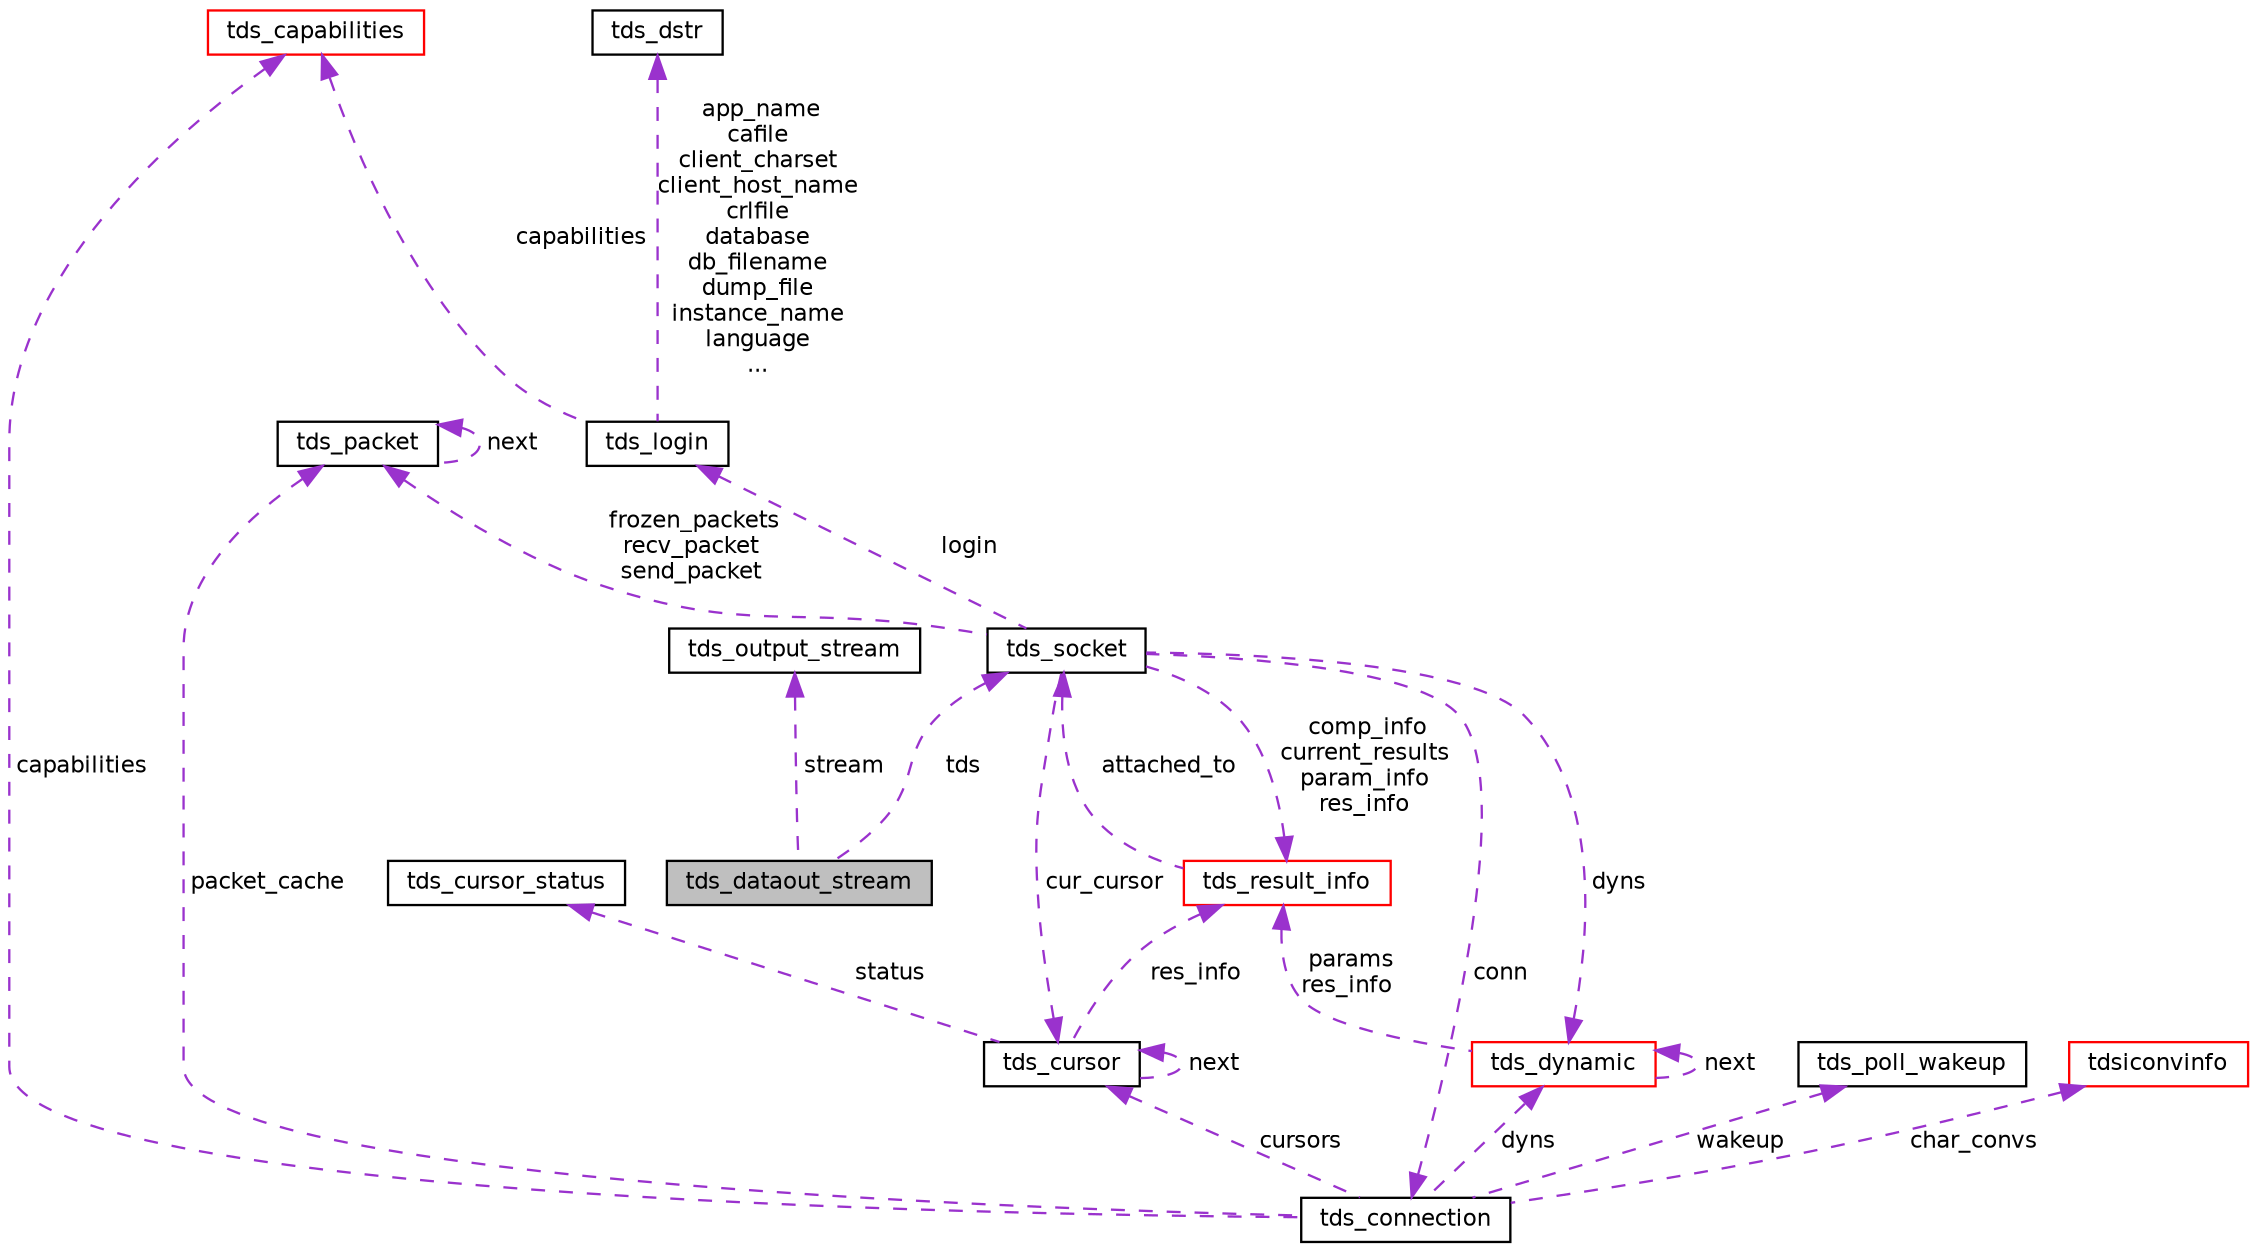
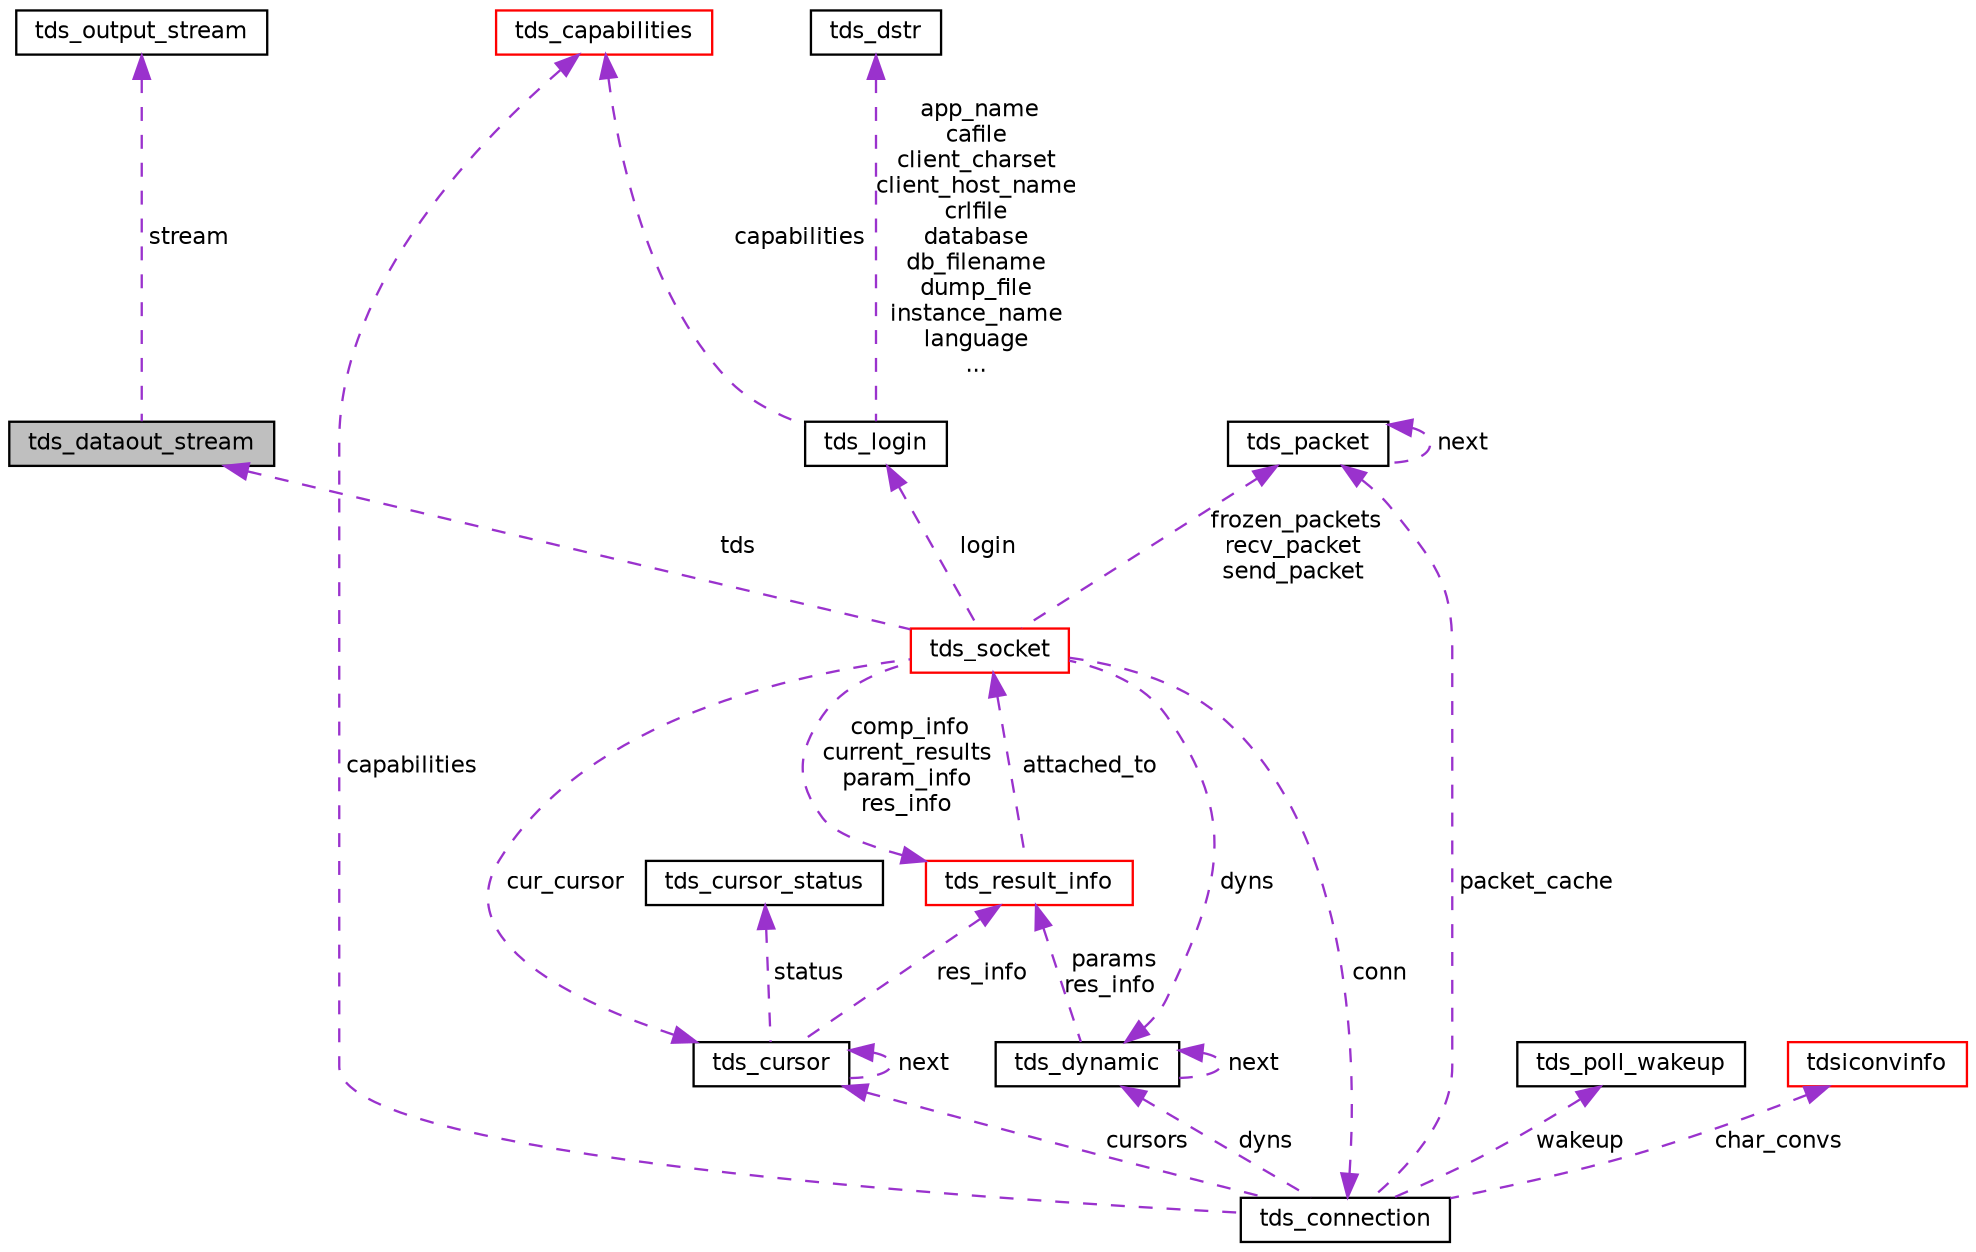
(1067, 651) -> (990, 651)
(909, 770) -> (579, 550)
(1564, 1064) -> (1087, 1064)
